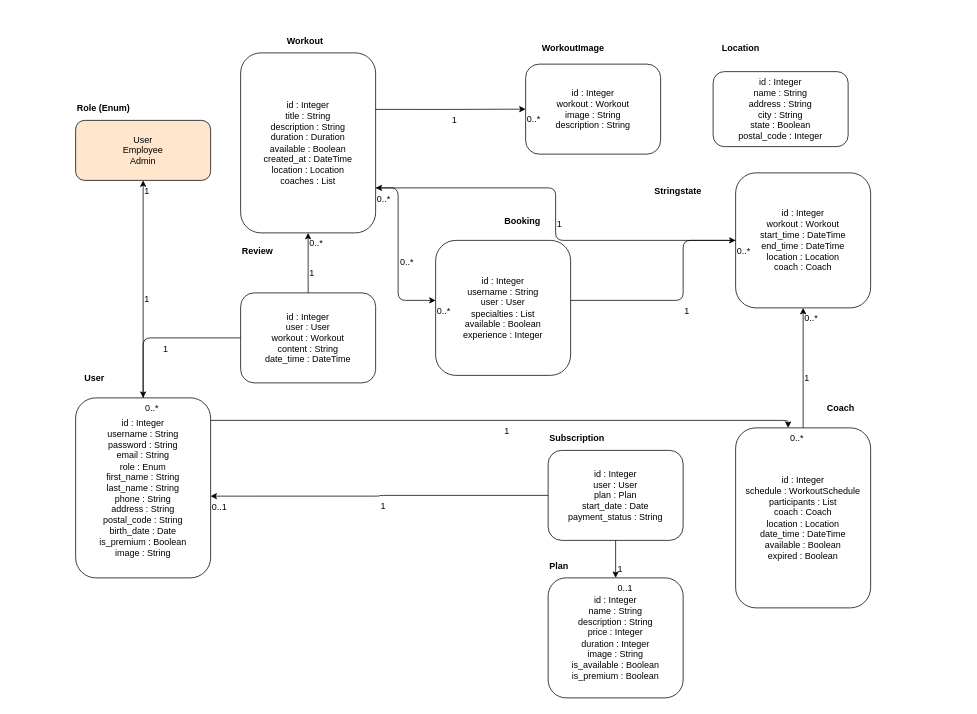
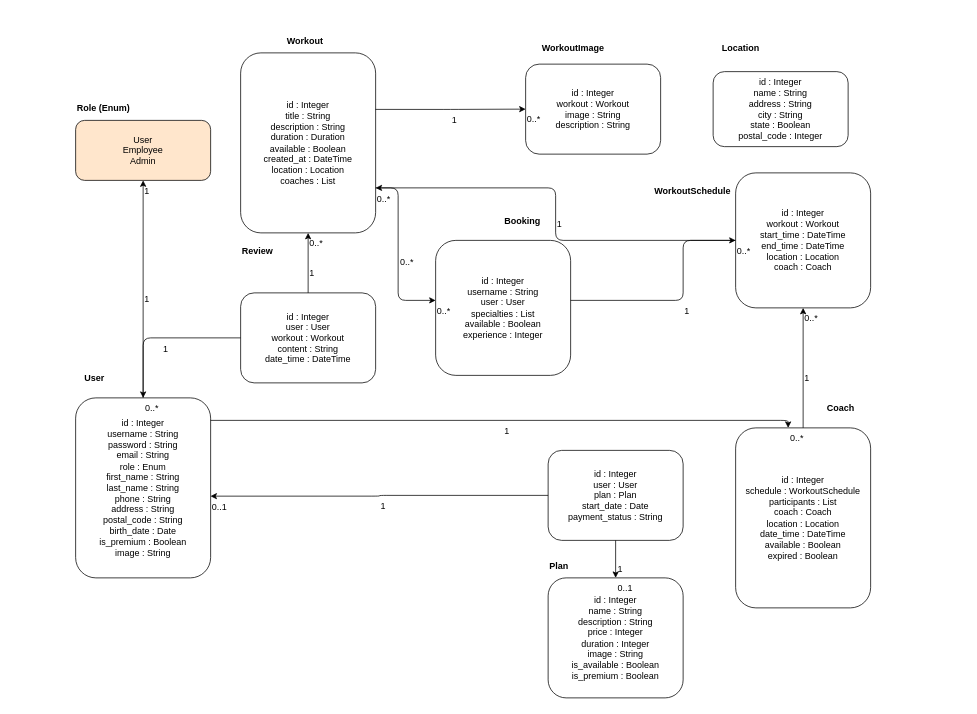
(681, 191) -> (691, 191)
(615, 439) -> none
